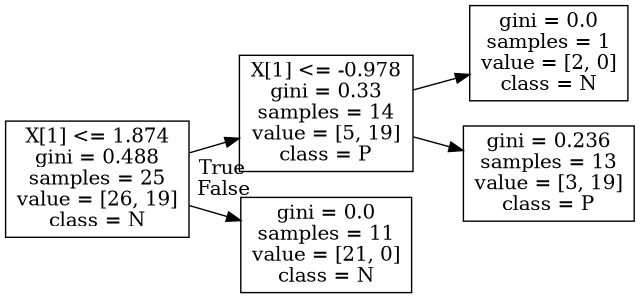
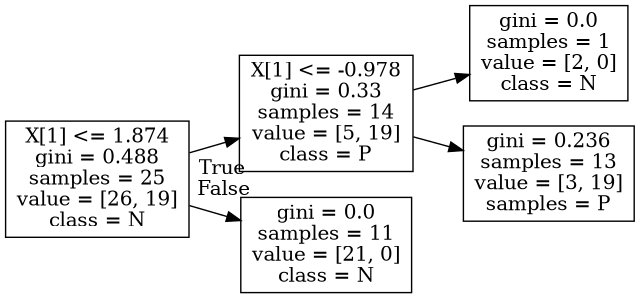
(549, 174) -> (549, 174)
